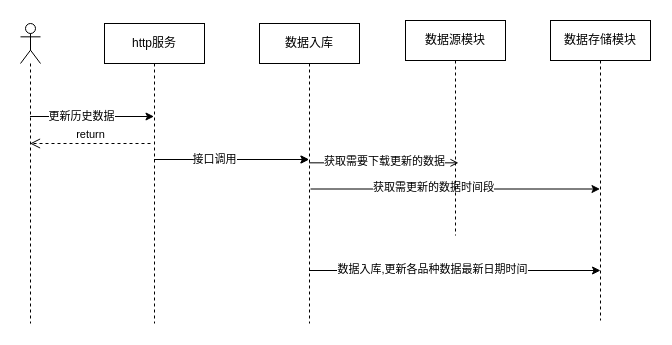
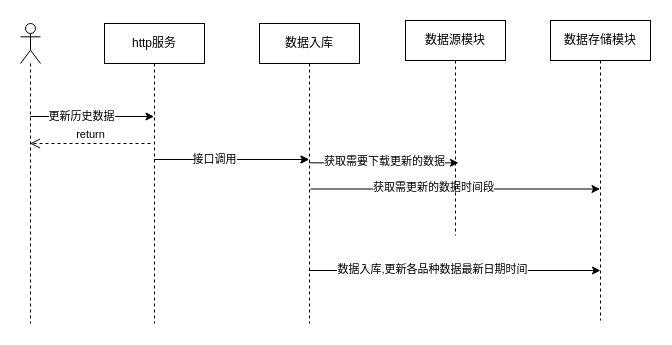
(450, 163) -> (450, 163)
